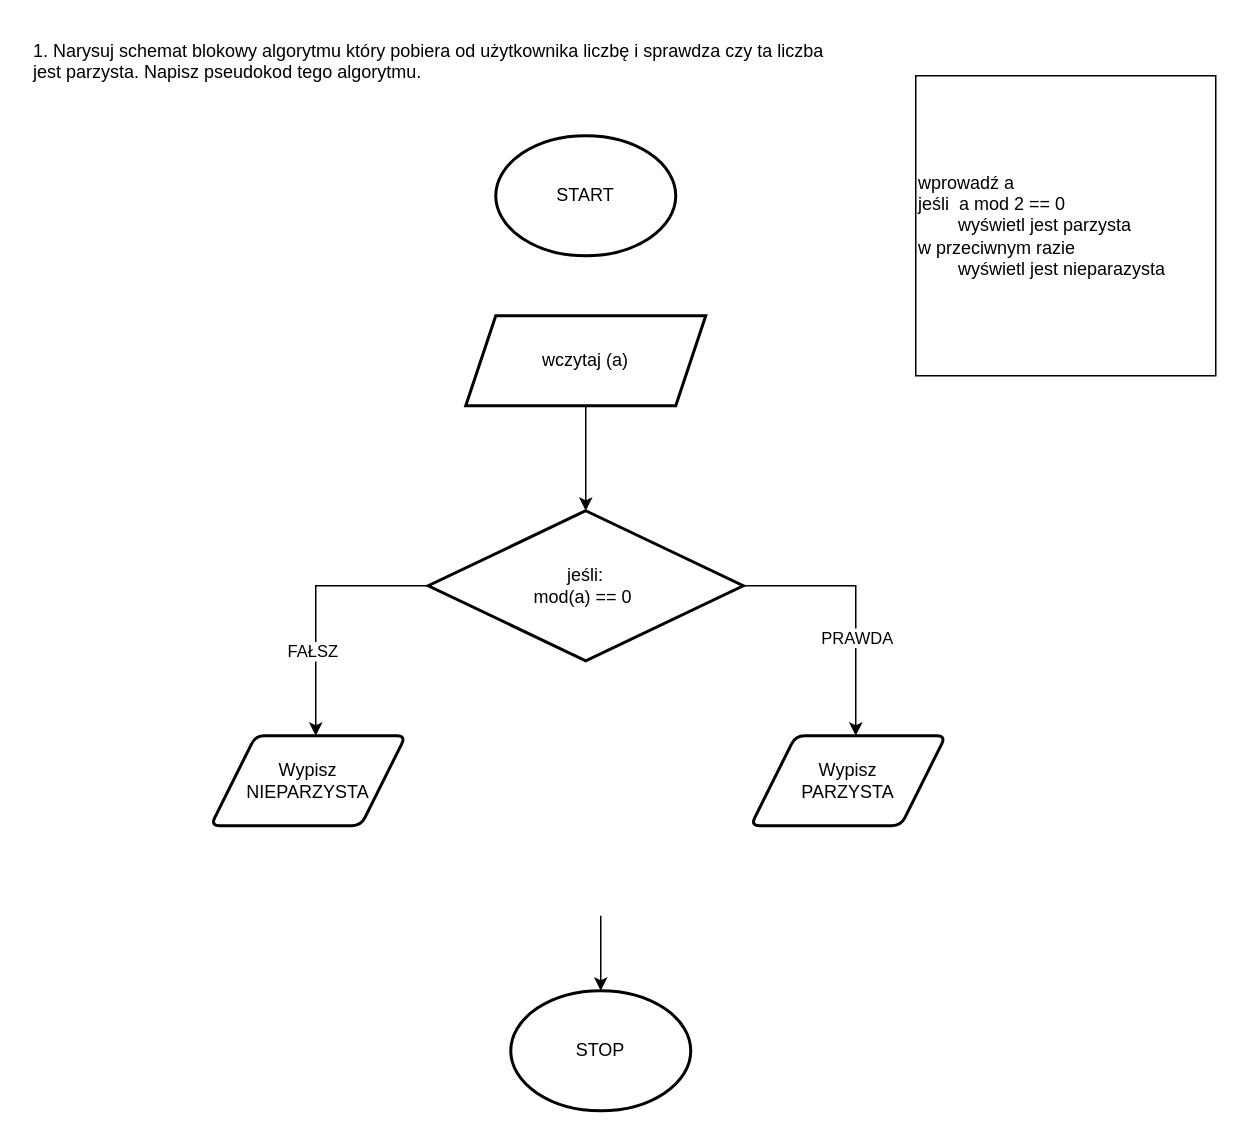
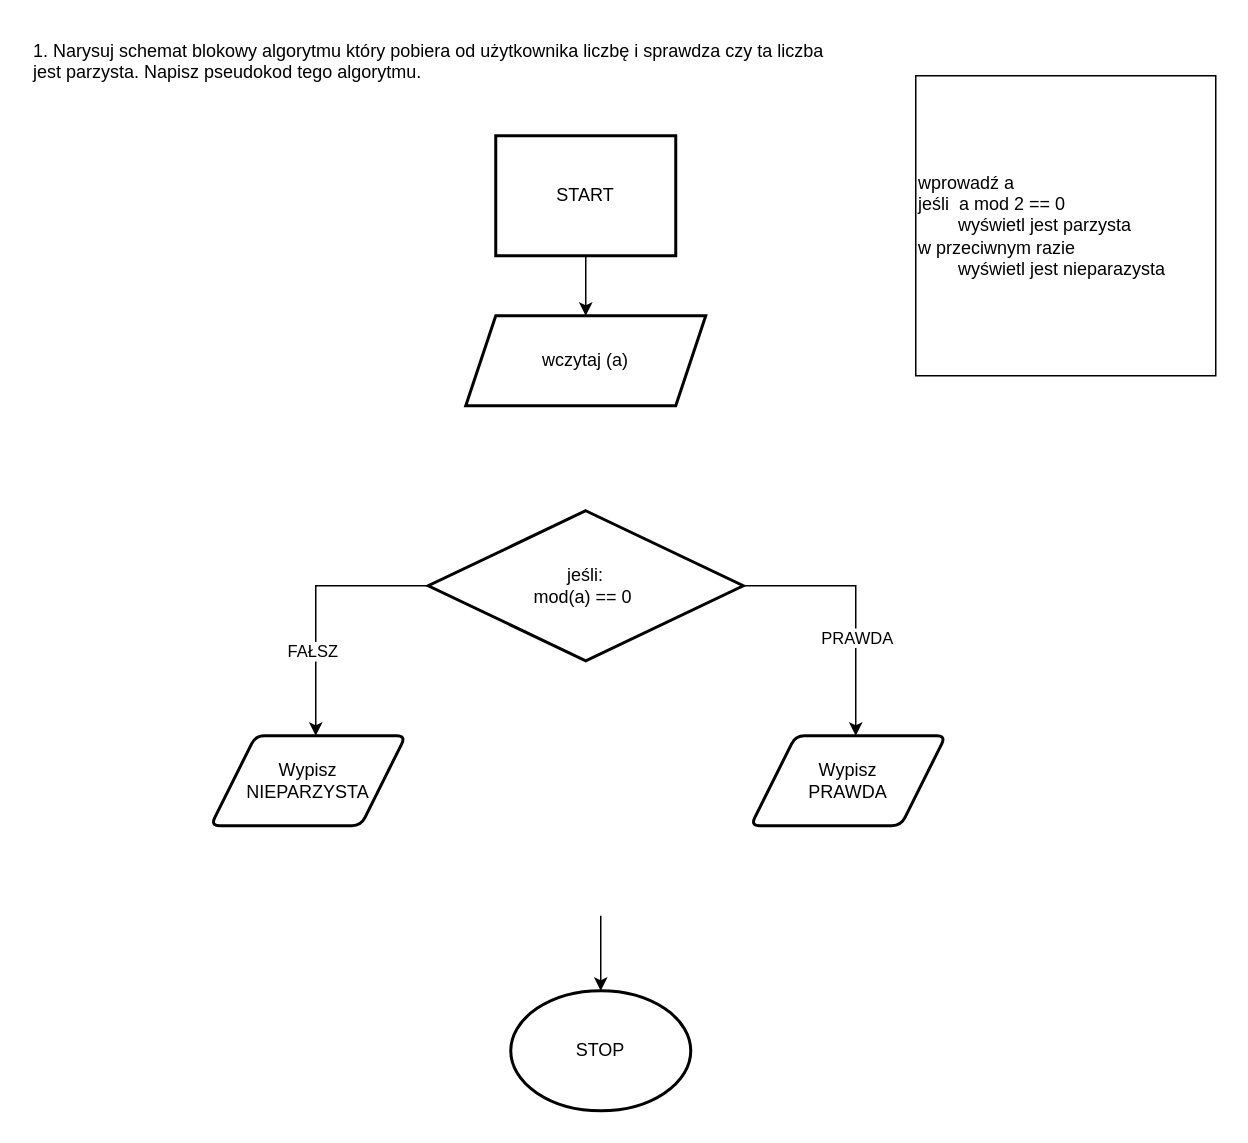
(586, 196) -> (586, 196)
none -> (586, 281)
(586, 453) -> none
(848, 781) -> (848, 781)
